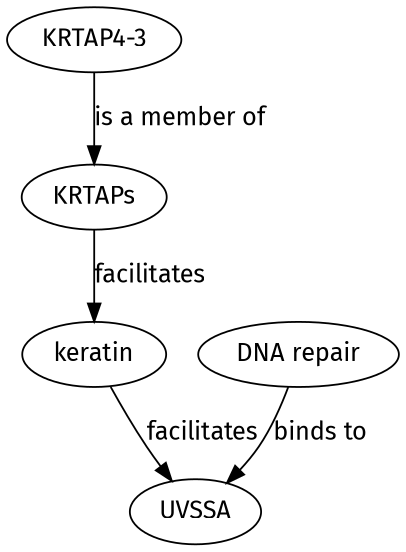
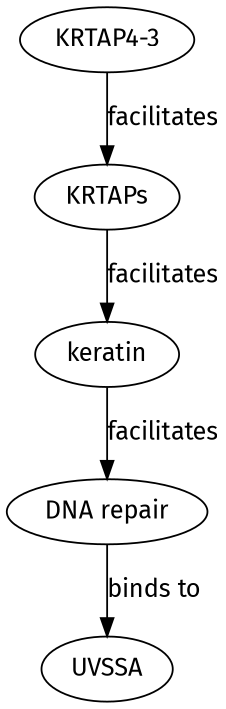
(180, 118) -> (163, 118)
(134, 427) -> (107, 424)
